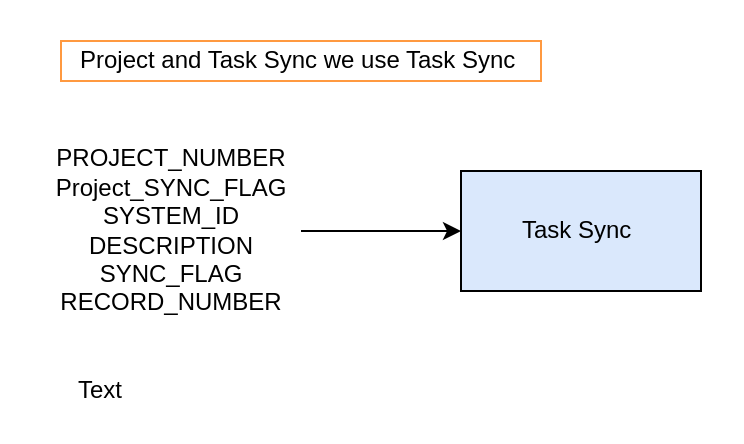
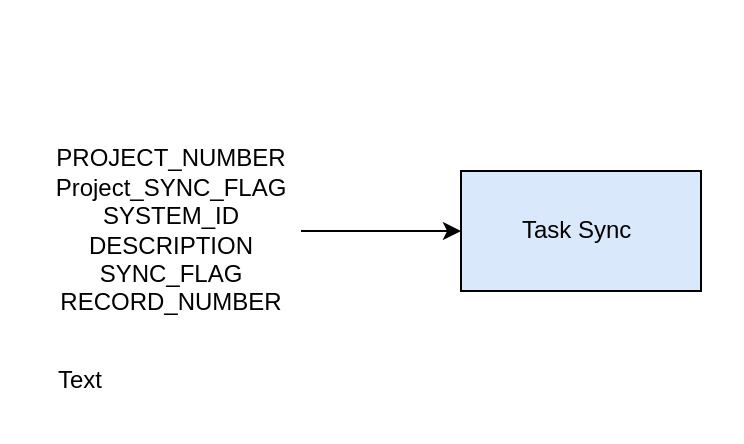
(301, 61) -> none
(101, 391) -> (81, 381)
